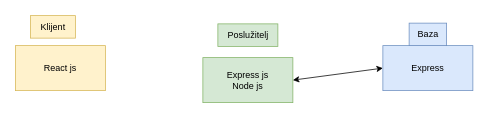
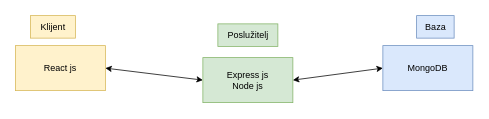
(428, 34) -> (435, 27)
(428, 68) -> (428, 68)
none -> (154, 74)
